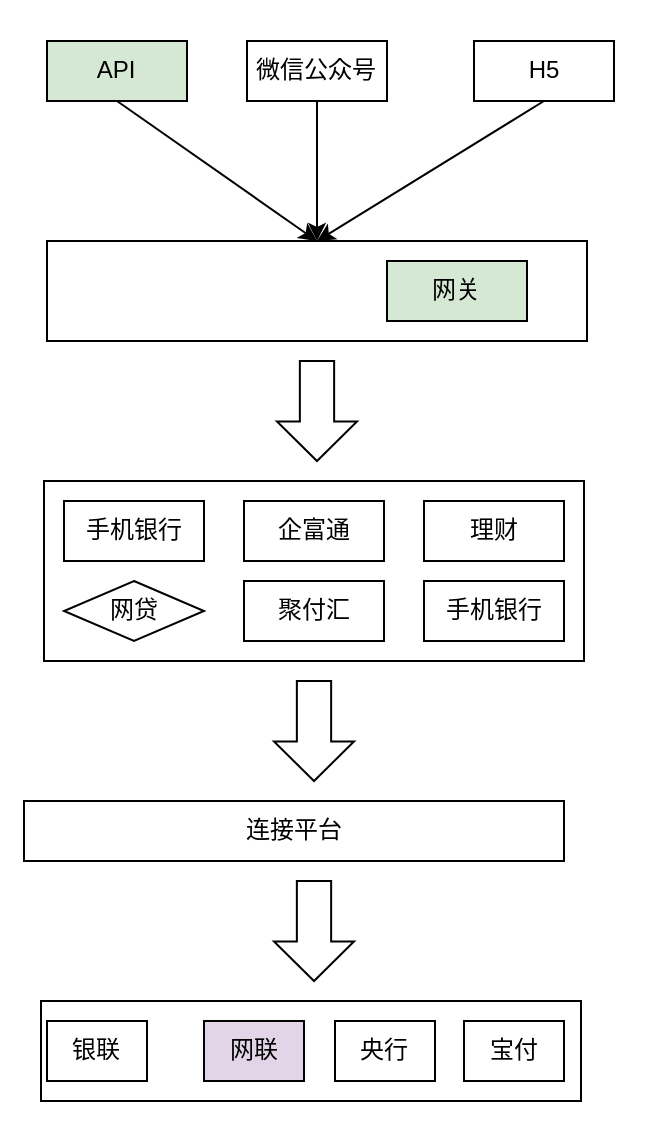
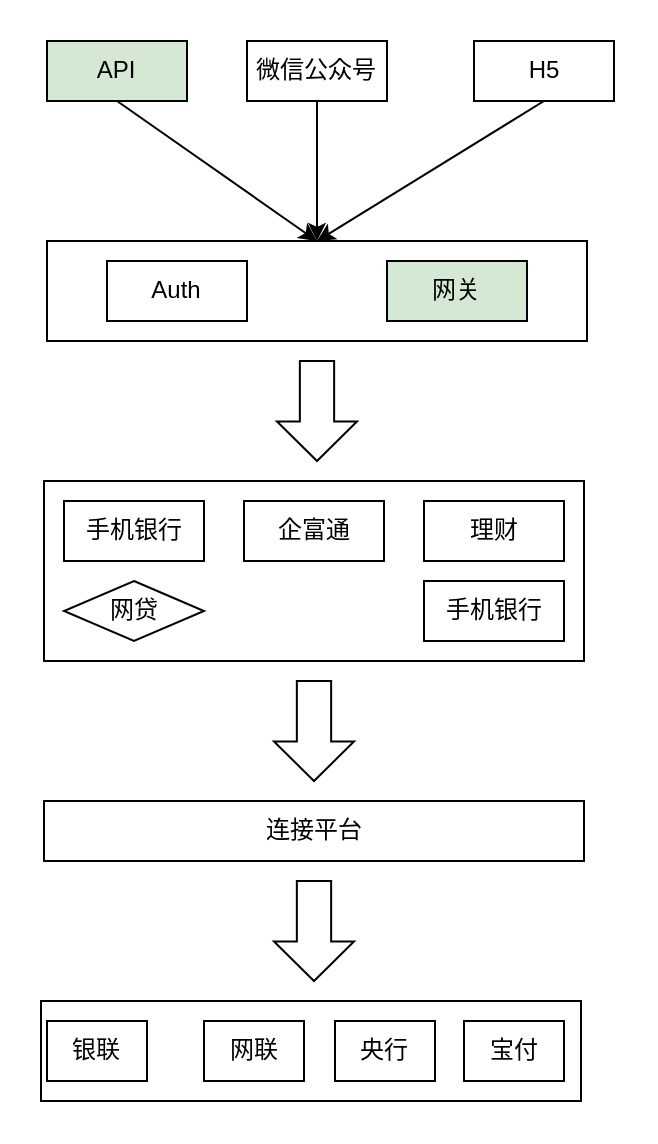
none -> (177, 291)
(314, 611) -> none
(294, 831) -> (314, 831)
(254, 1051) -> (254, 1051)
